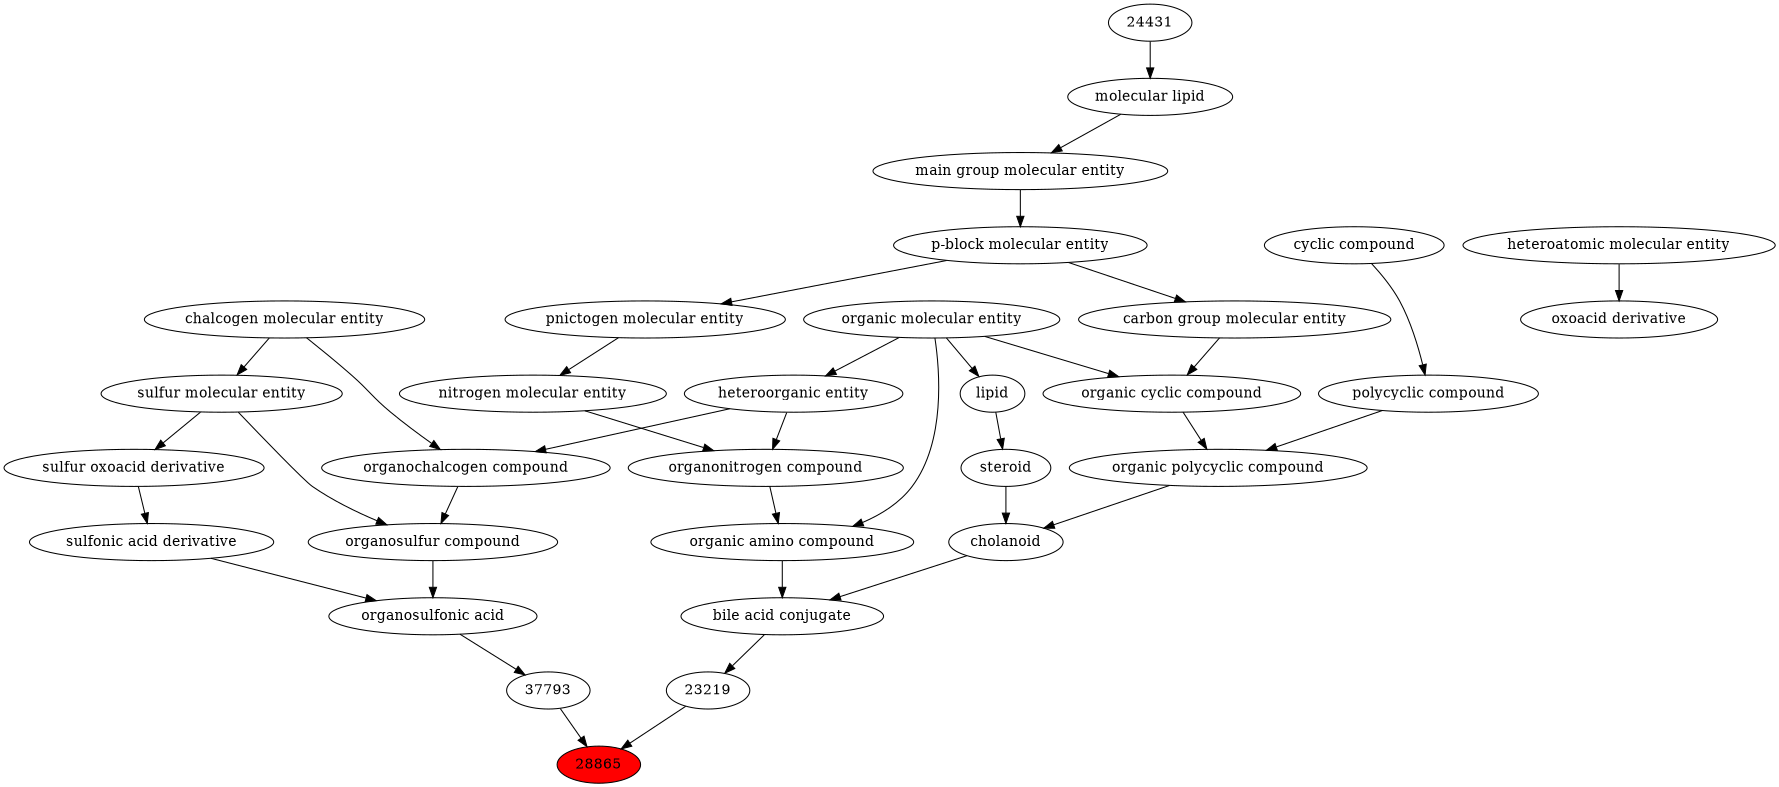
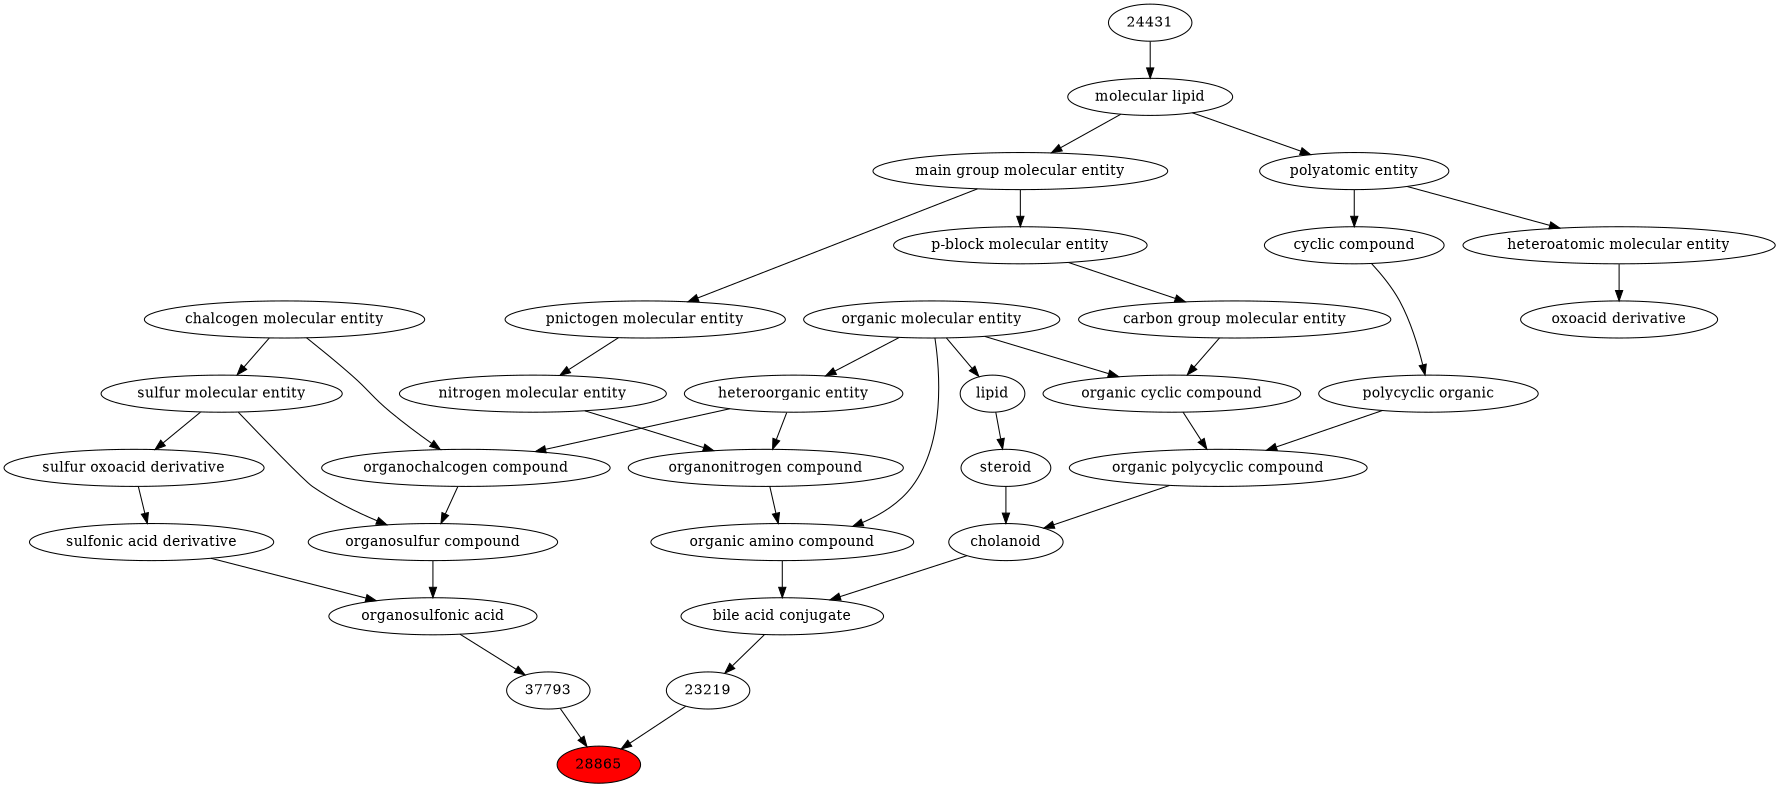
none -> (1354, 171)
(839, 281) -> (838, 243)
(1428, 394) -> (1428, 394)
